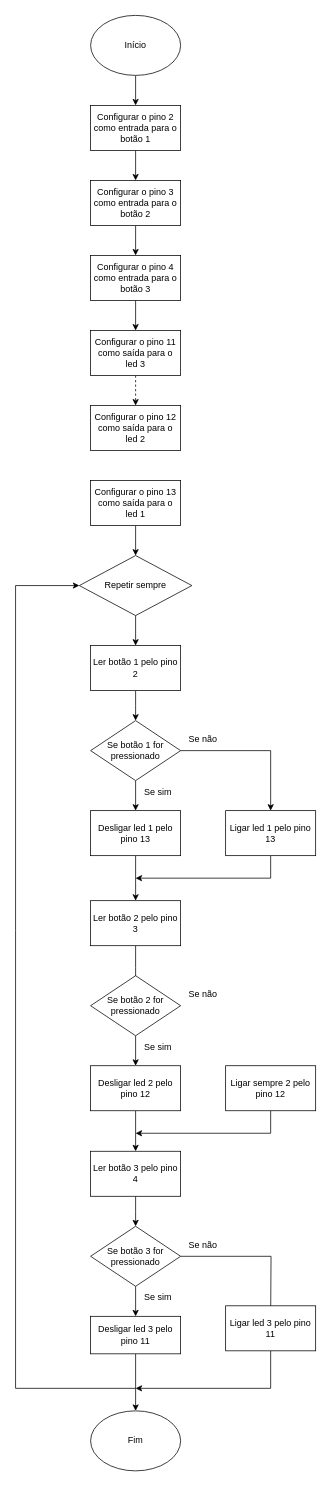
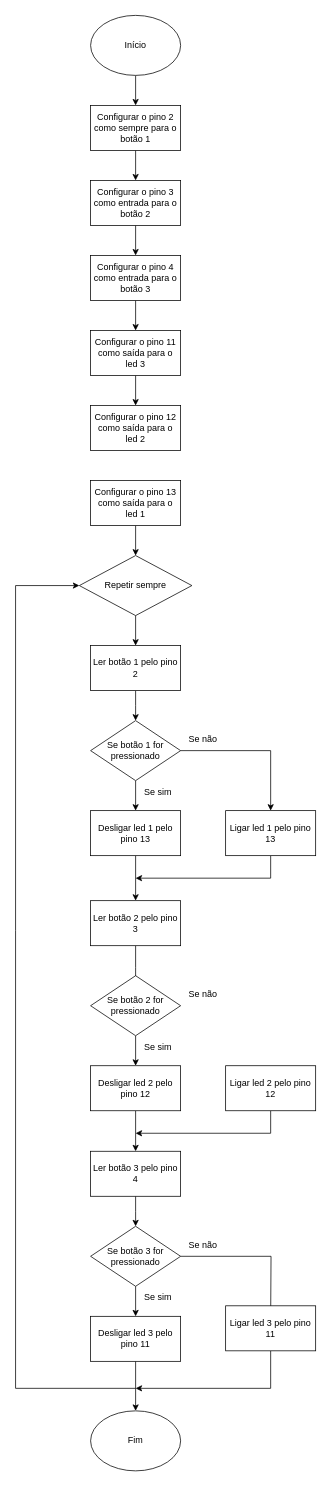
(135, 128) -> (135, 128)
(135, 387) -> (135, 387)
(270, 1088) -> (270, 1088)
(135, 1335) -> (135, 1338)
